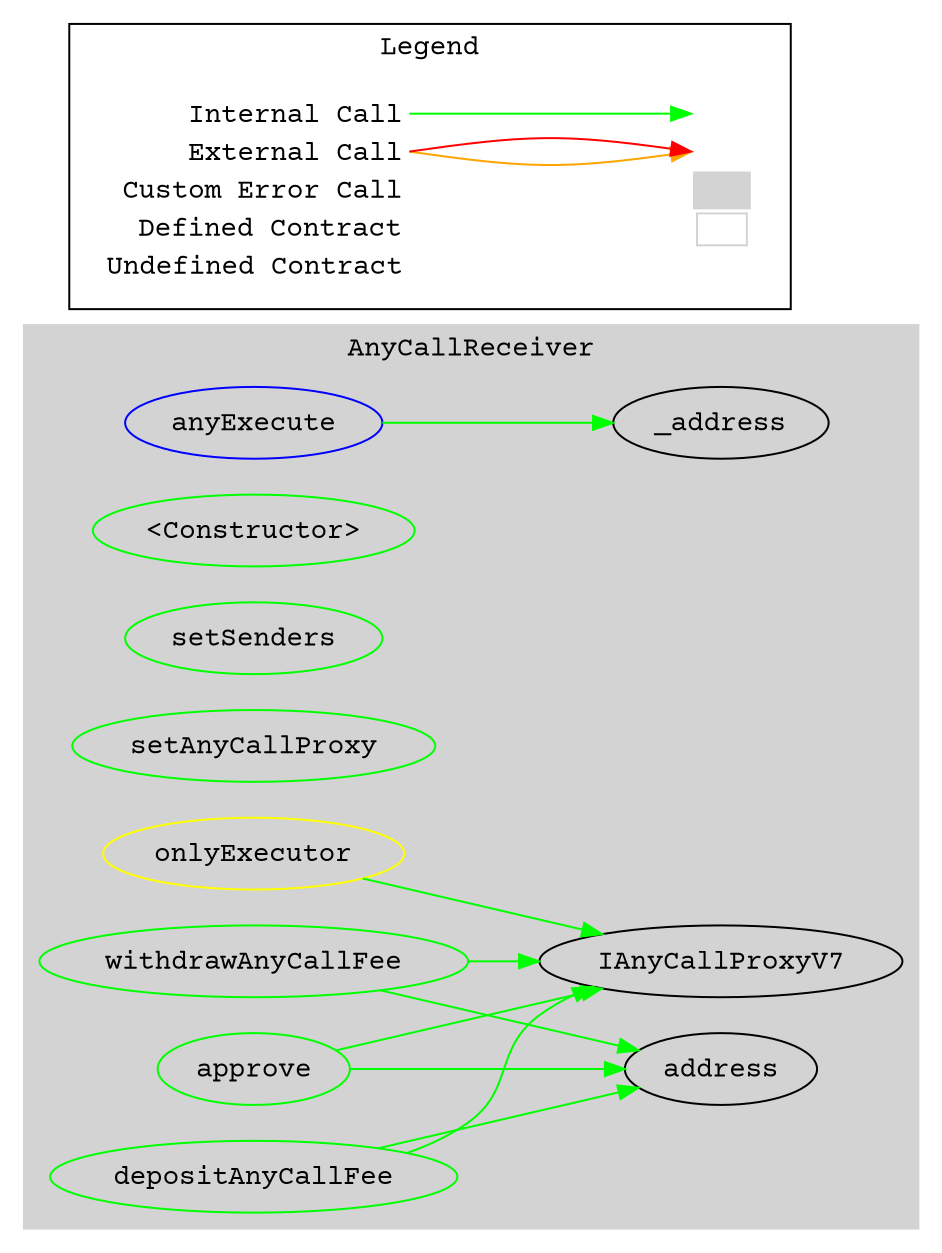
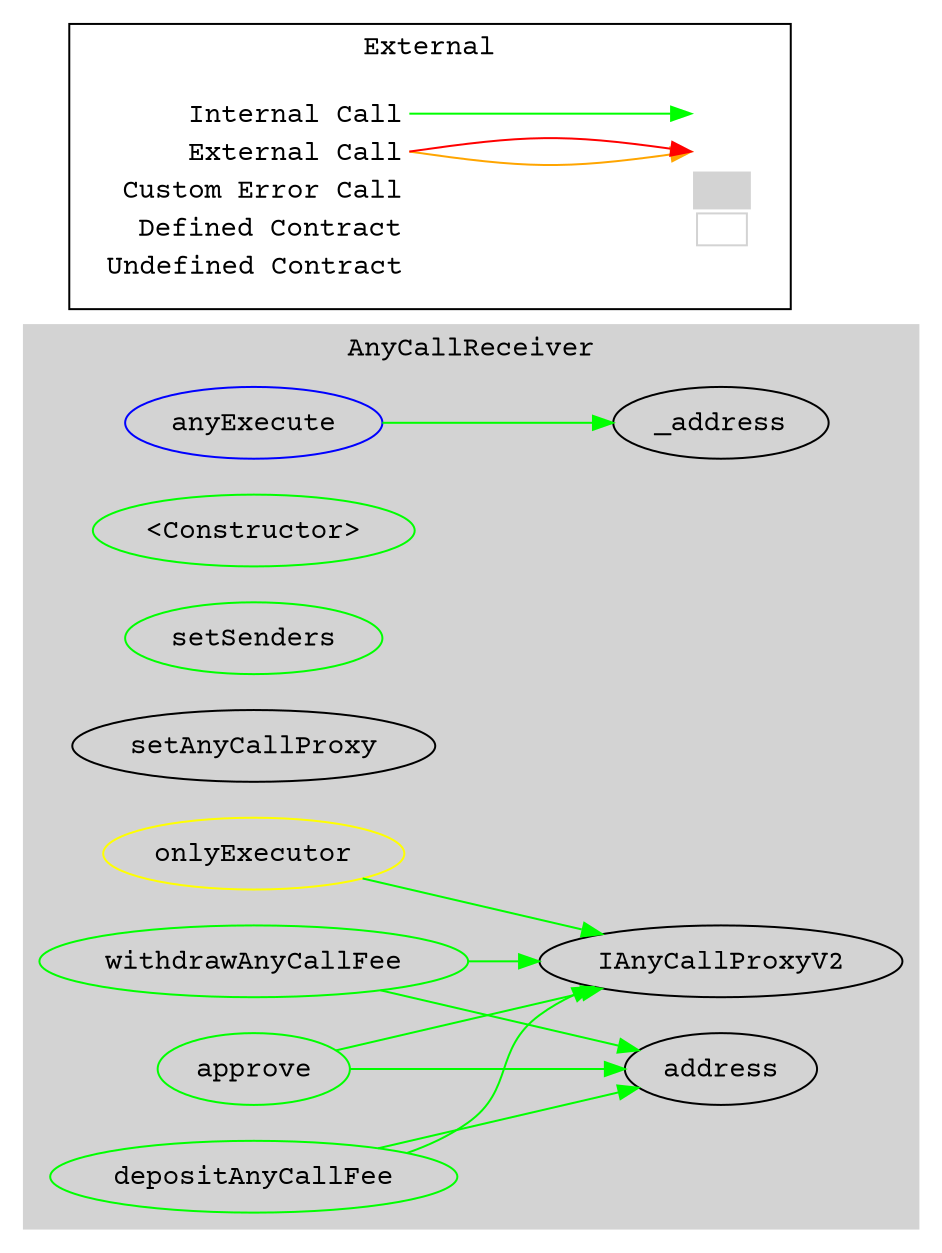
(430, 47) -> (430, 47)
(254, 746) -> (254, 746)
(721, 961) -> (721, 961)
